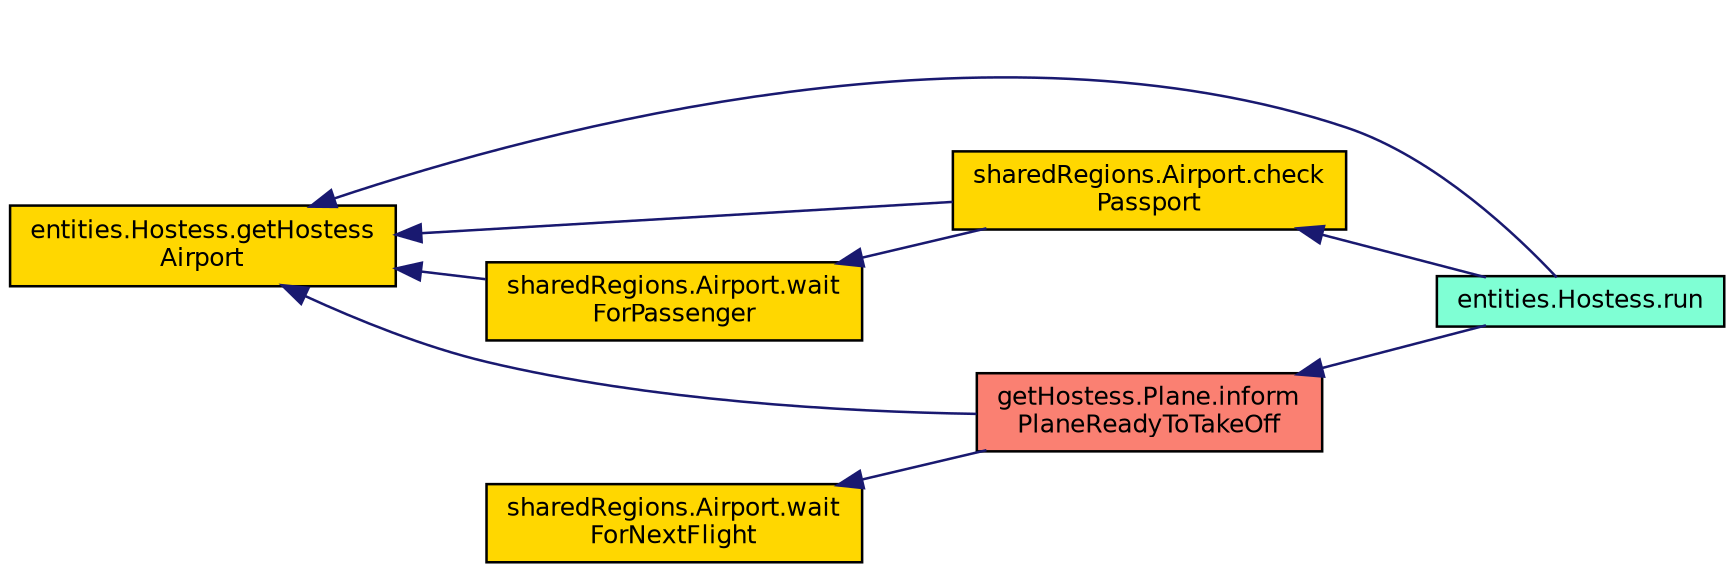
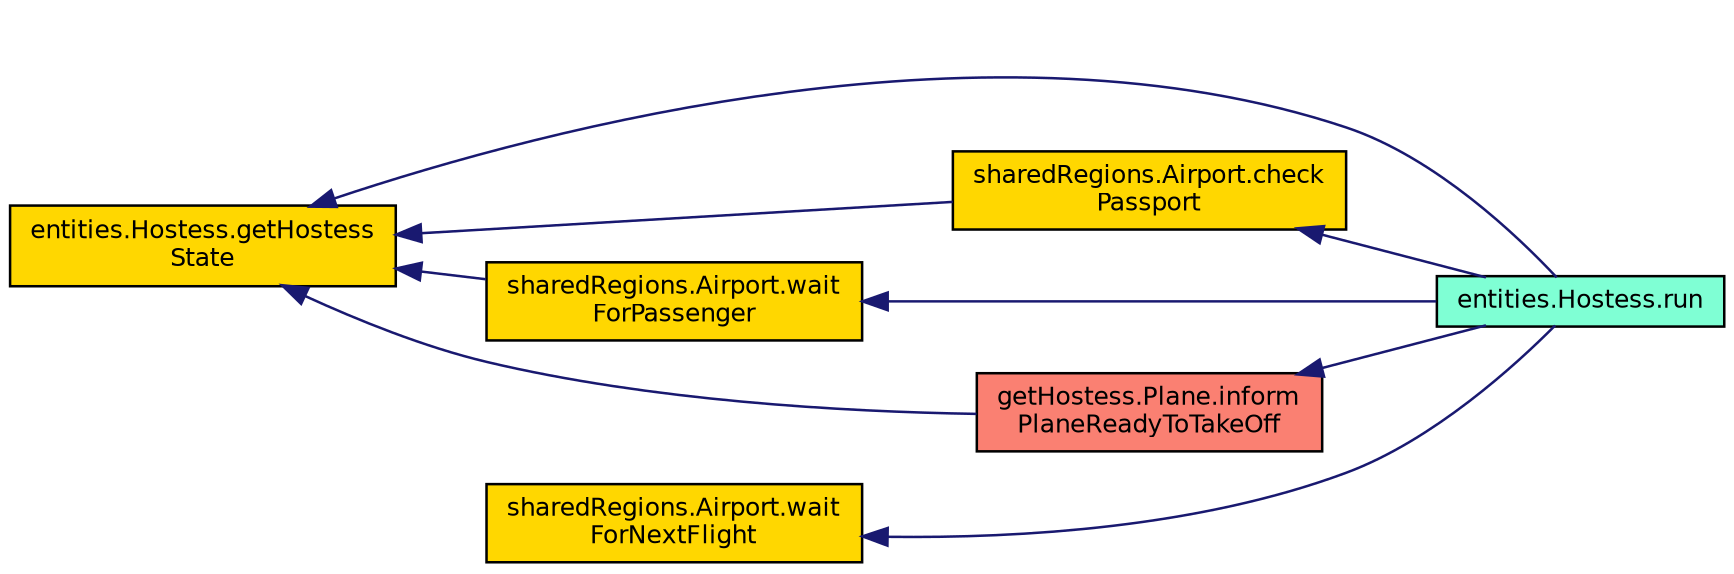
(924, 243) -> (1162, 301)
(203, 246) -> (203, 246)
(924, 465) -> (1247, 502)
